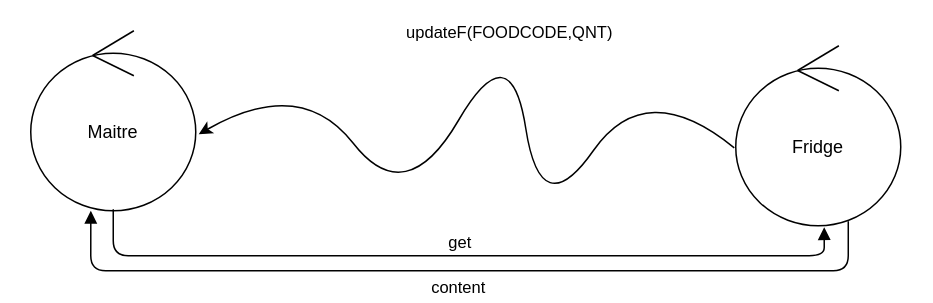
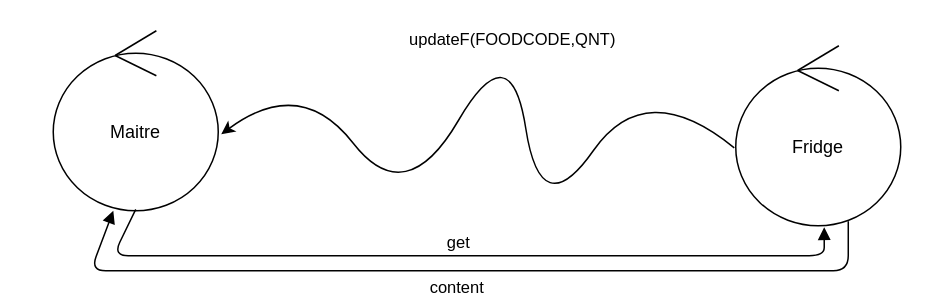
(113, 121) -> (136, 121)
